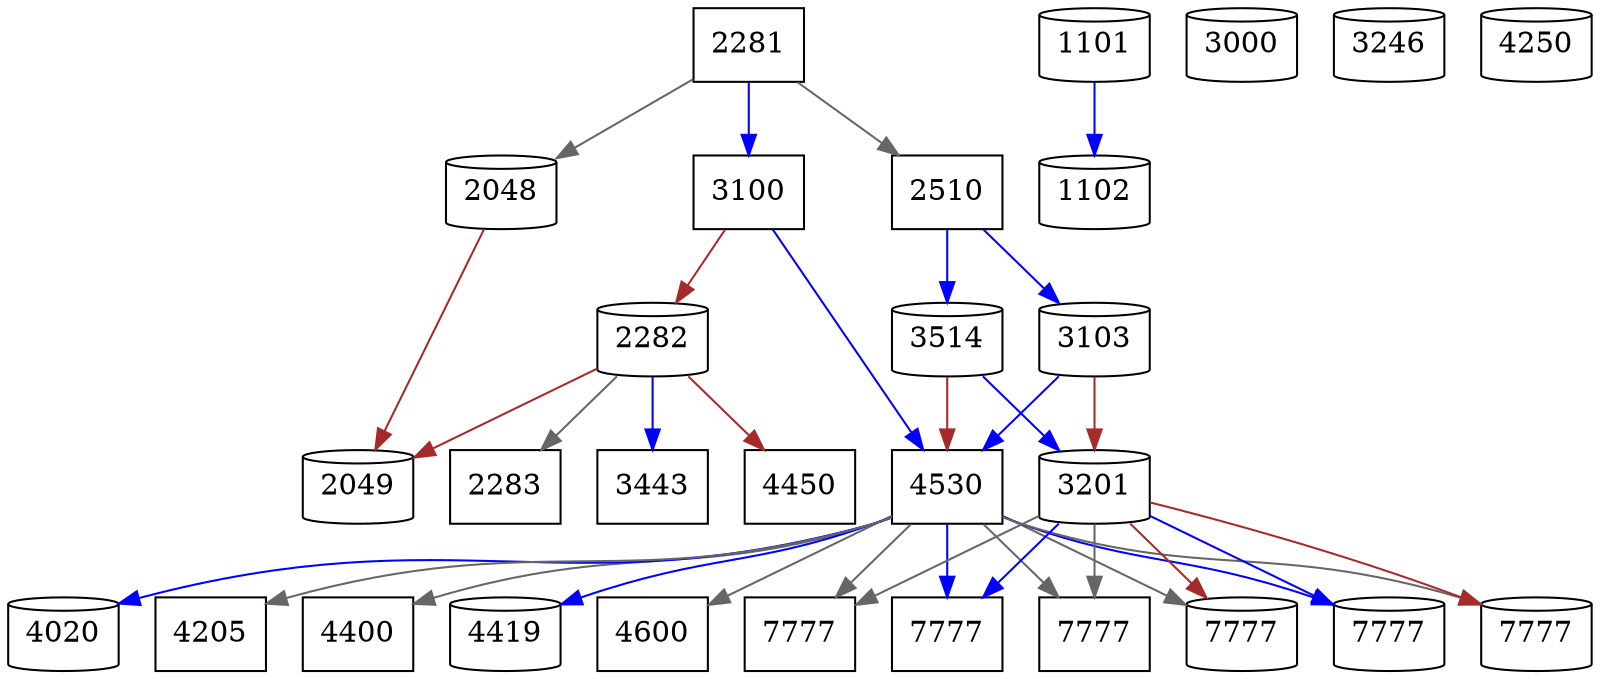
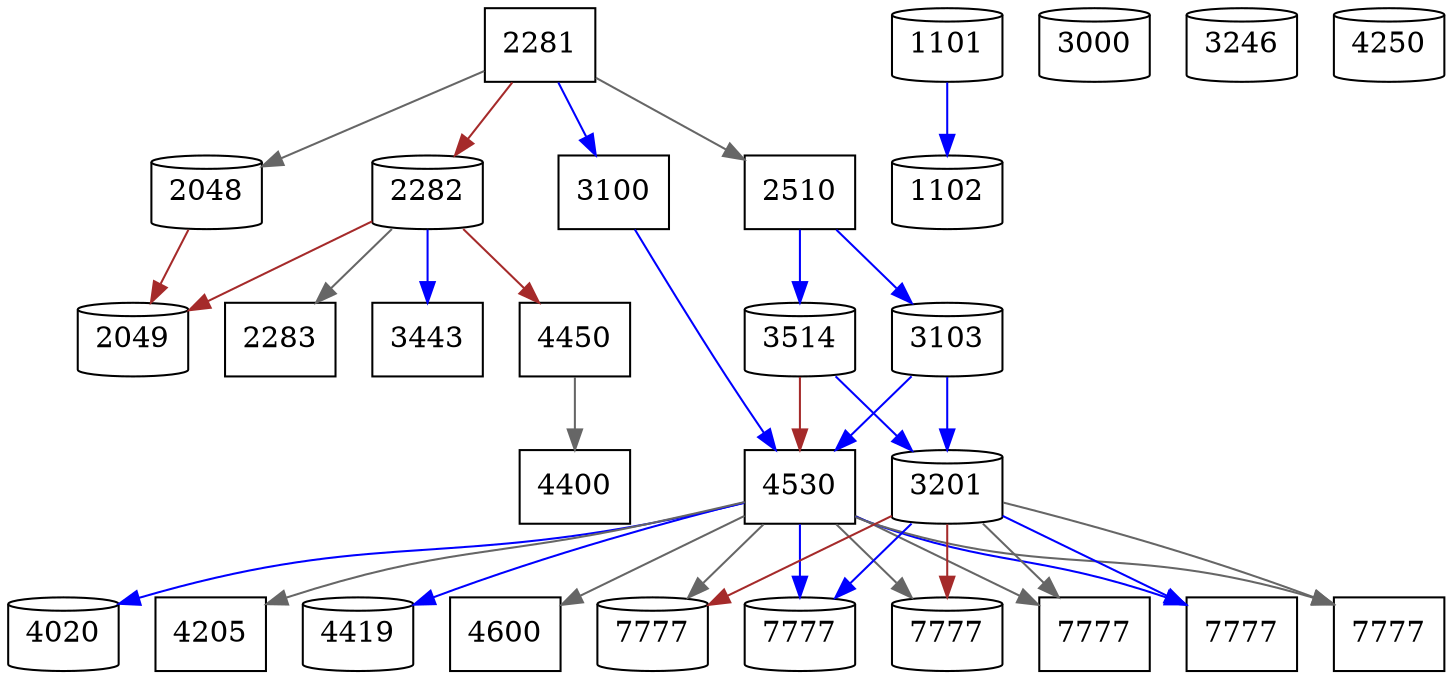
(706, 258) -> (490, 111)
(1095, 403) -> (947, 403)
(663, 560) -> (575, 403)
